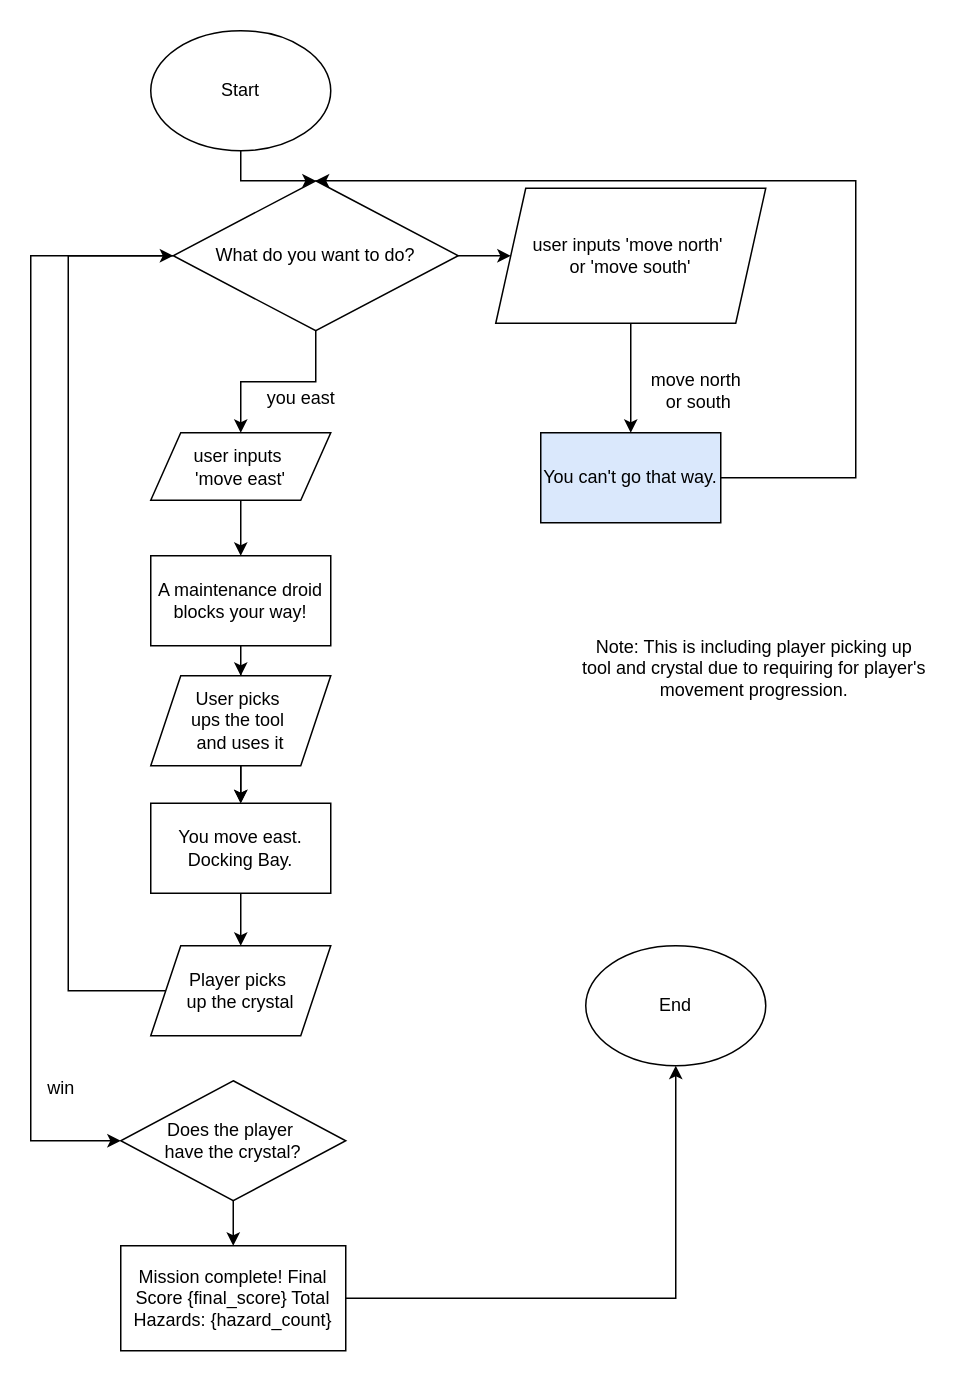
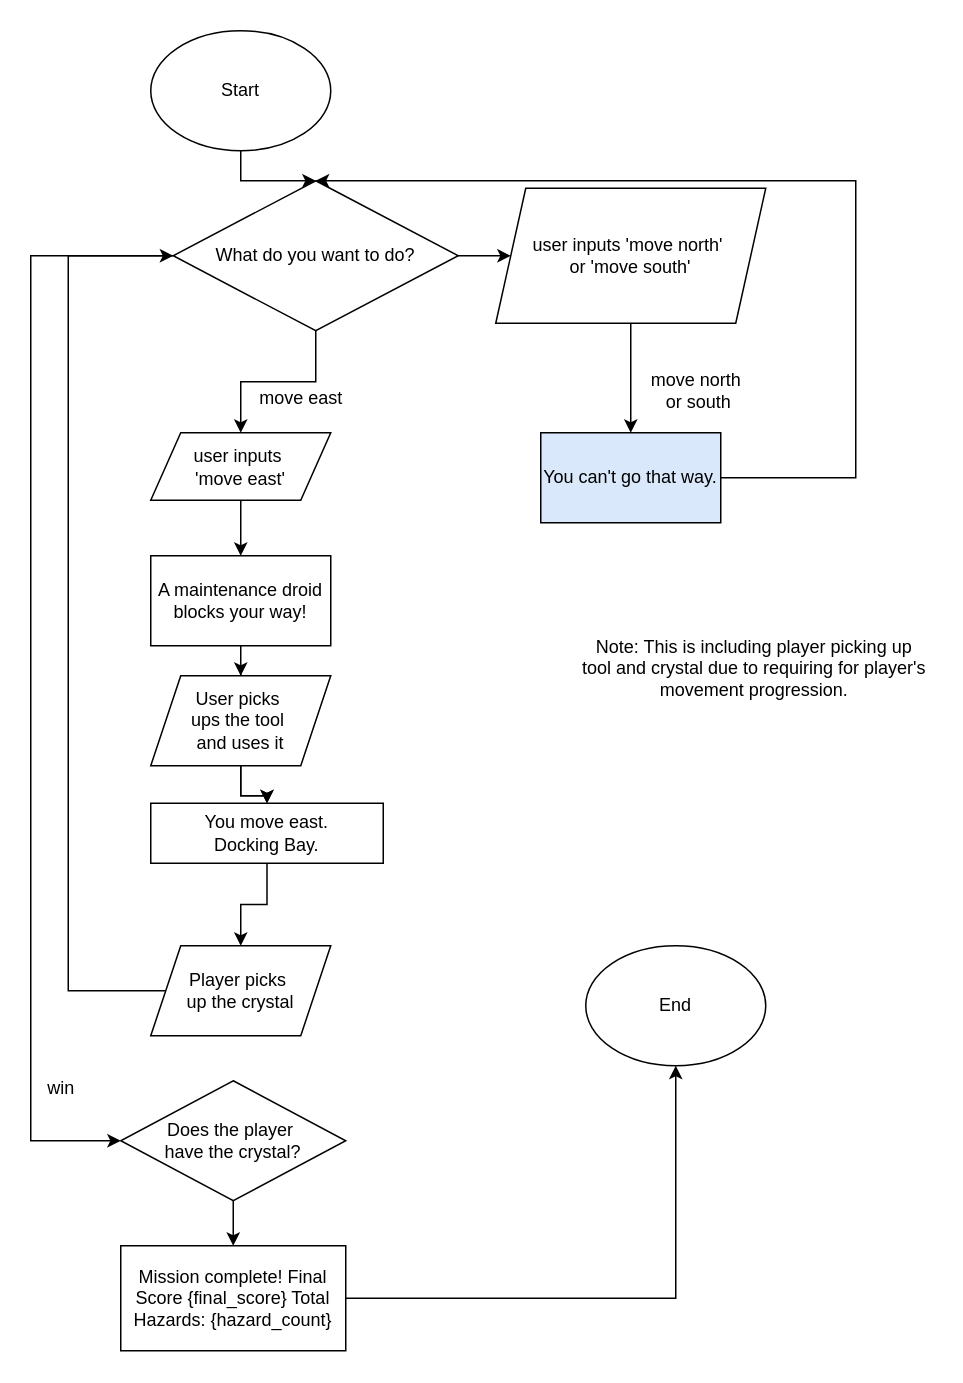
(302, 398) -> (302, 398)
(241, 848) -> (267, 833)
